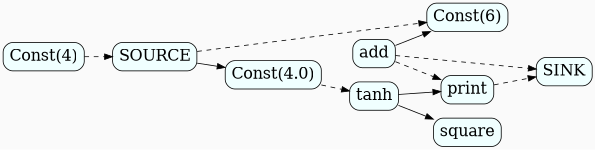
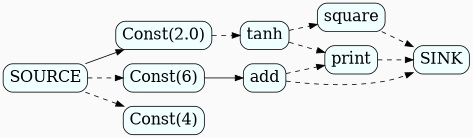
none -> (394, 37)
(409, 40) -> (220, 78)
(94, 57) -> (101, 98)
(273, 75) -> (164, 35)
(416, 93) -> (303, 46)
(412, 111) -> (299, 28)
